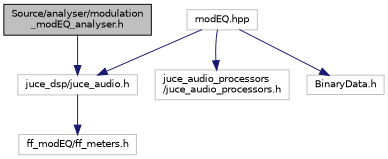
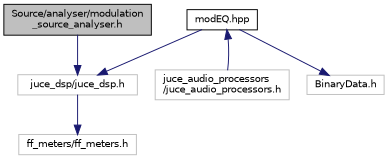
(78, 20) -> (78, 20)
(222, 20) -> (222, 20)
(216, 45) -> (229, 55)
(78, 85) -> (78, 85)
(78, 145) -> (78, 145)
